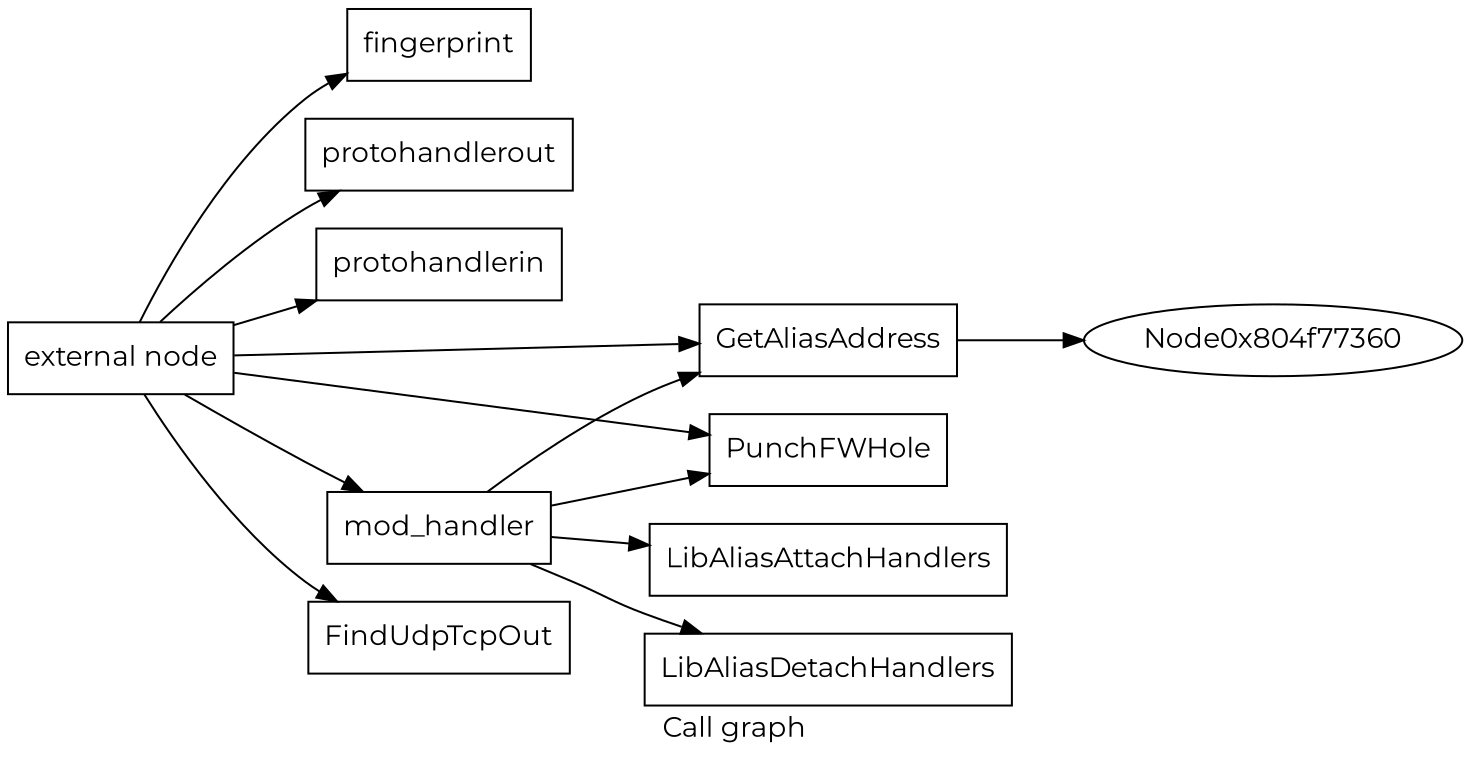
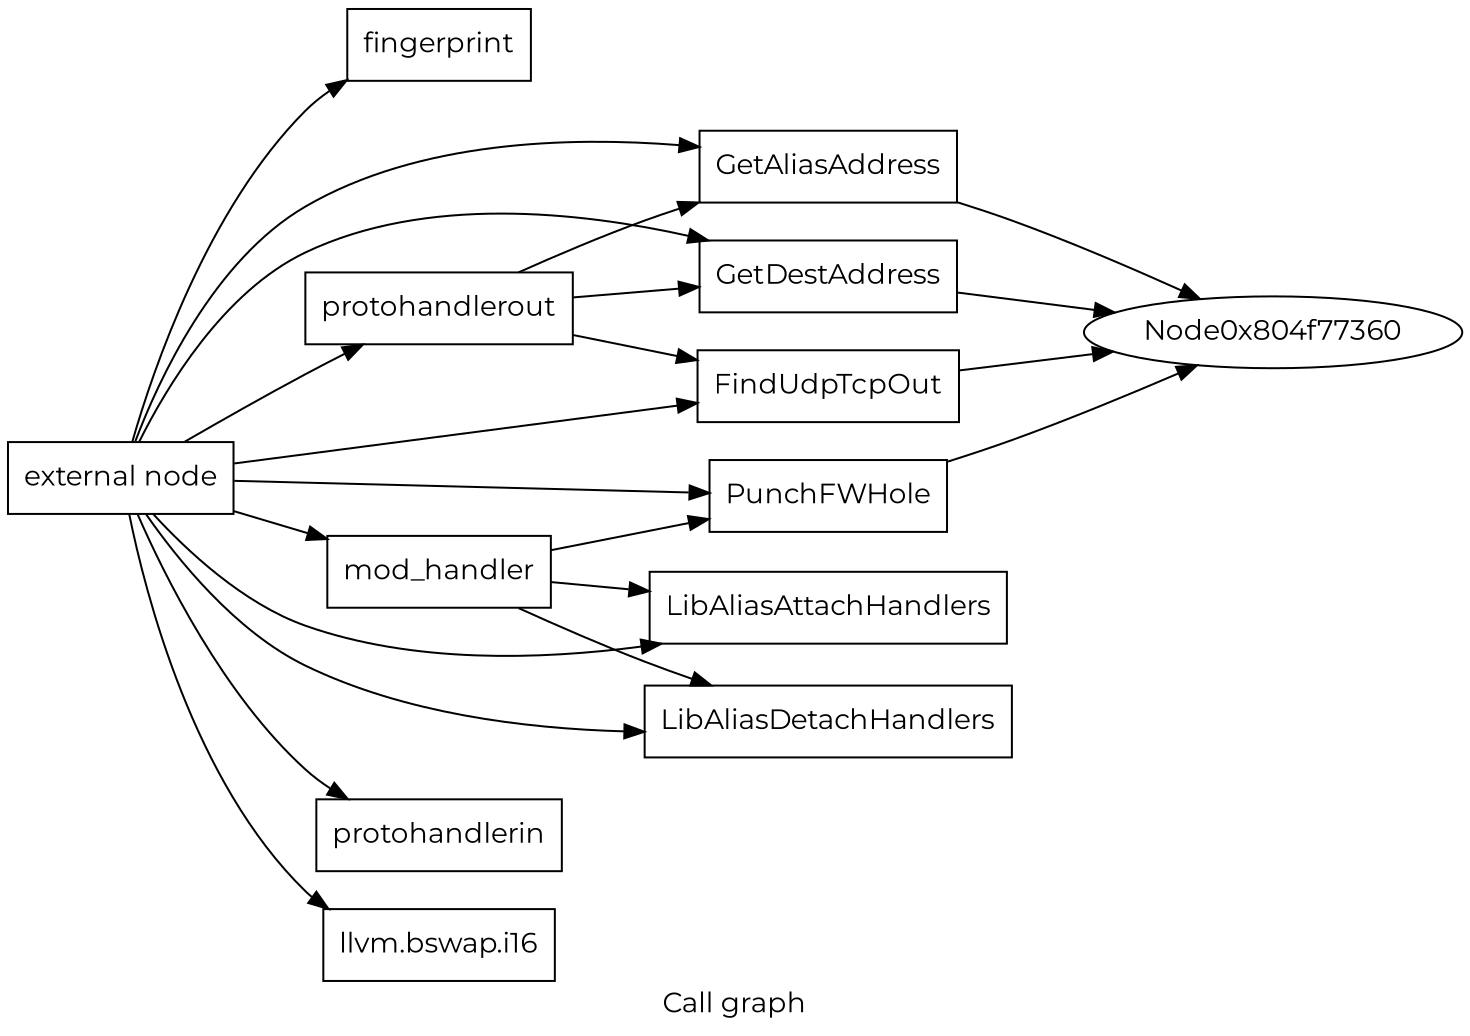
none -> (828, 276)
none -> (625, 346)
none -> (1026, 362)
none -> (1064, 421)
(575, 432) -> (598, 239)
none -> (378, 645)
none -> (354, 686)
none -> (439, 945)
